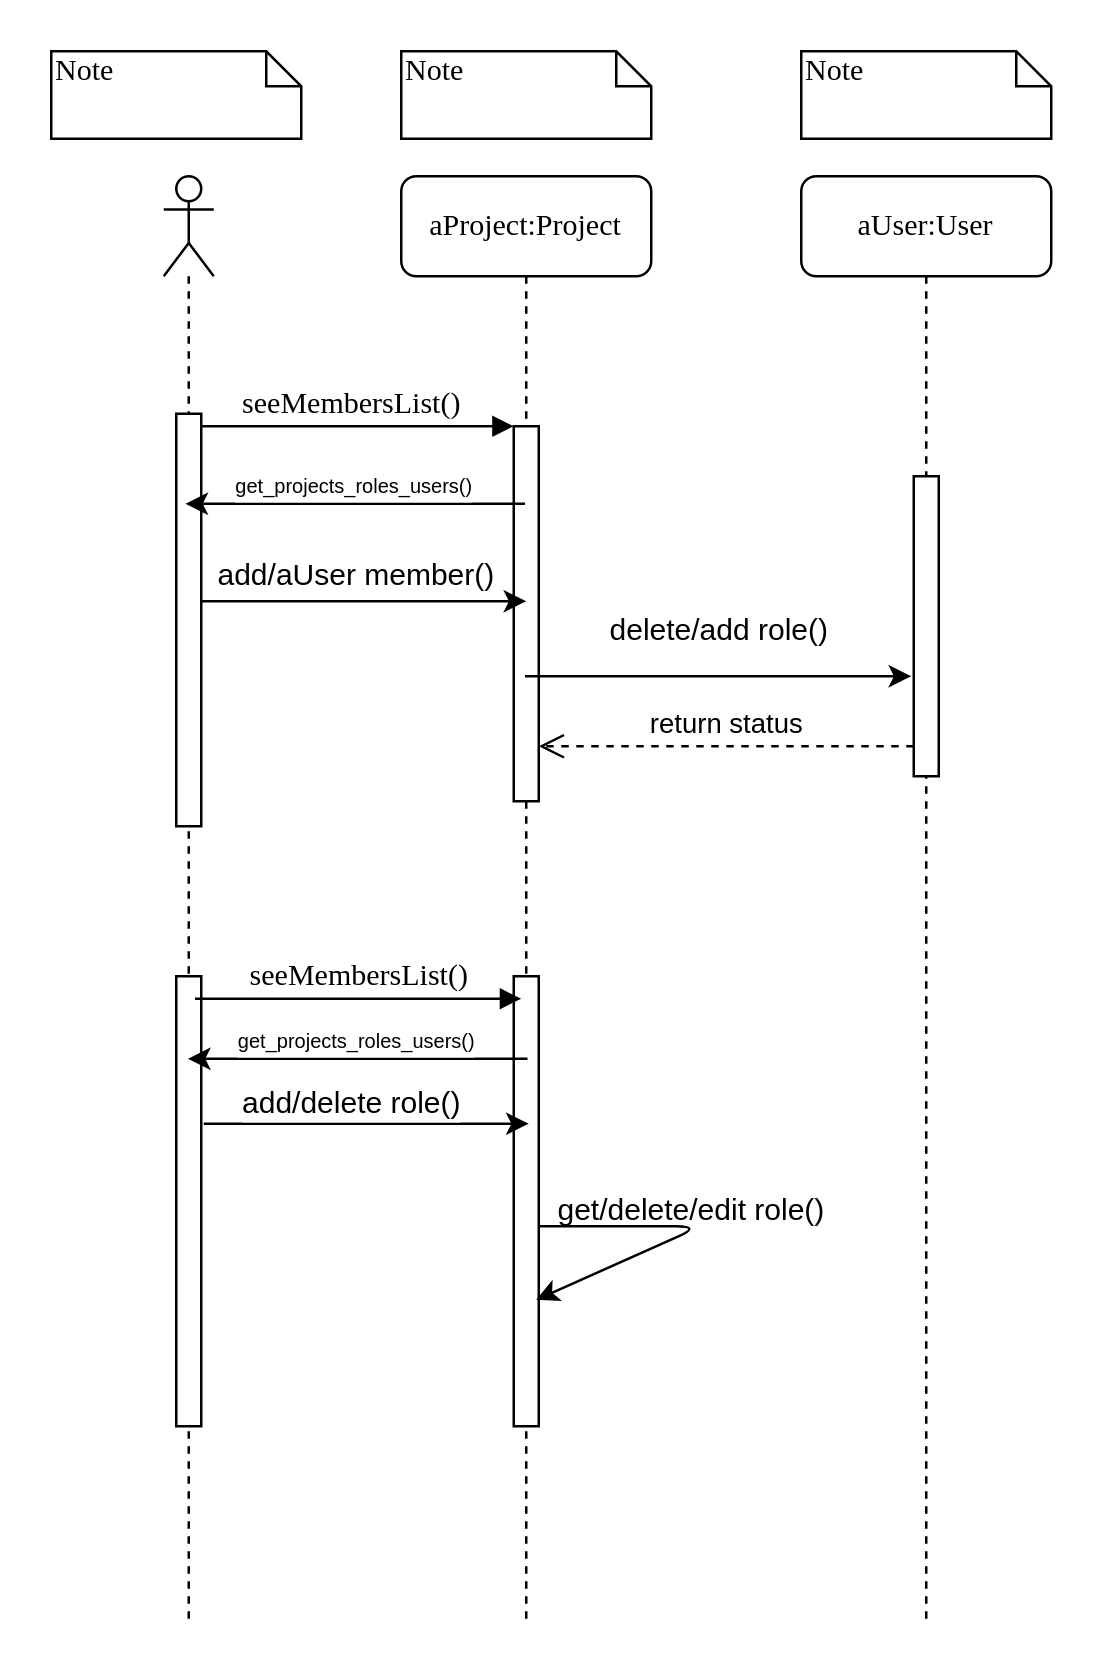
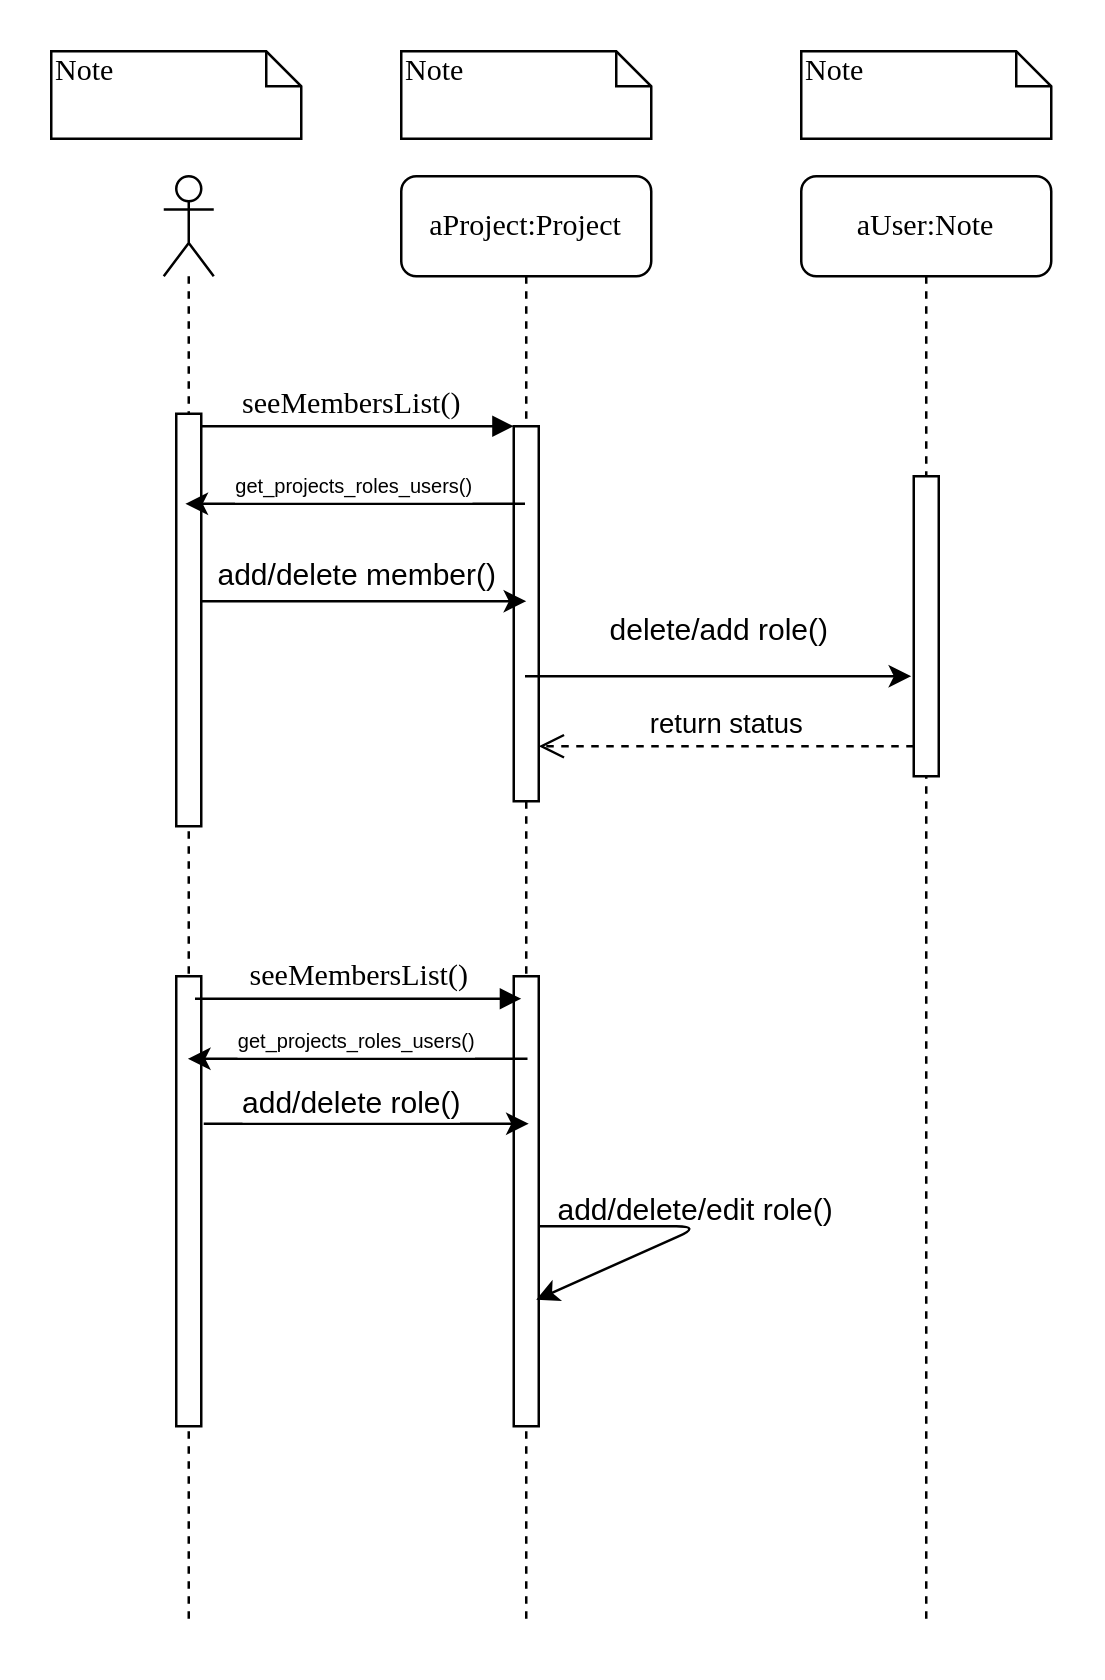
(926, 226) -> (926, 226)
(366, 577) -> (371, 577)
(728, 1212) -> (728, 1212)
